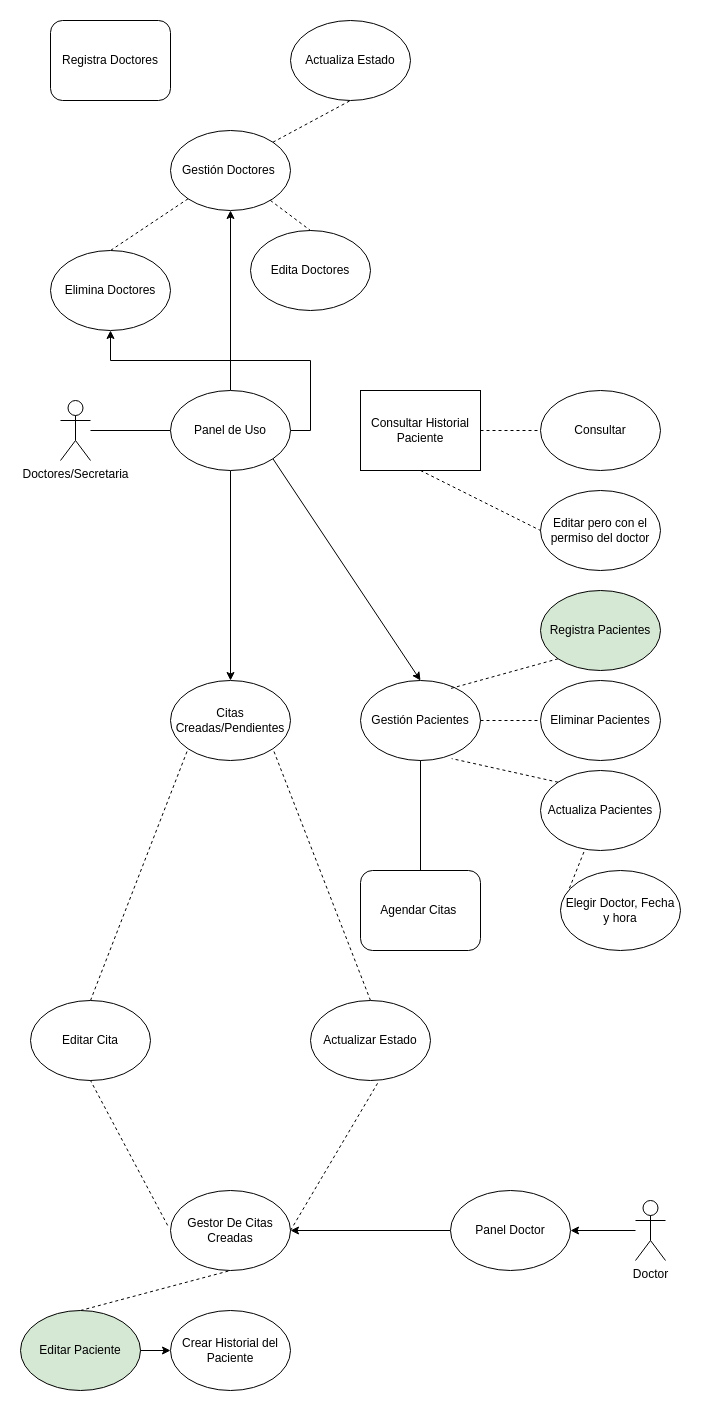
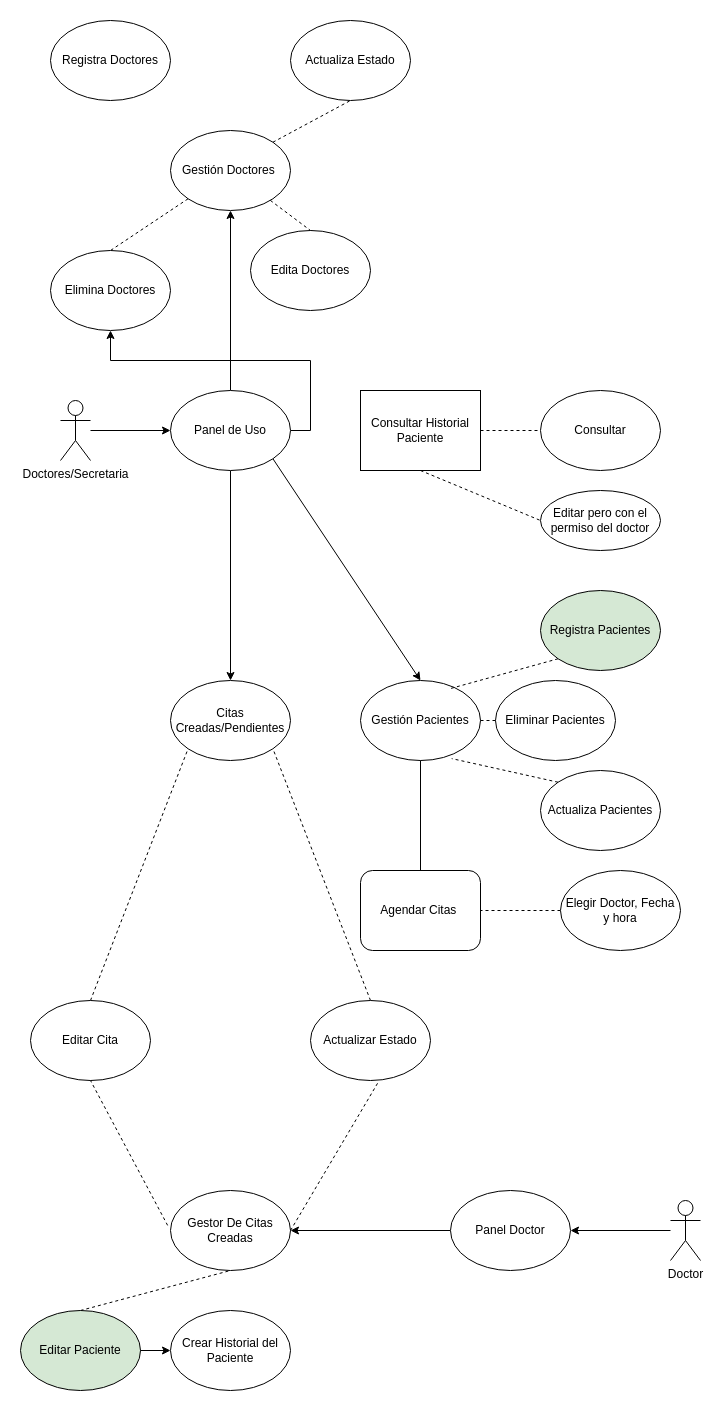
(111, 61) -> (111, 61)
(165, 431) -> (162, 431)
(601, 531) -> (601, 521)
(601, 721) -> (556, 721)
(577, 870) -> (521, 911)
(651, 1231) -> (686, 1231)
